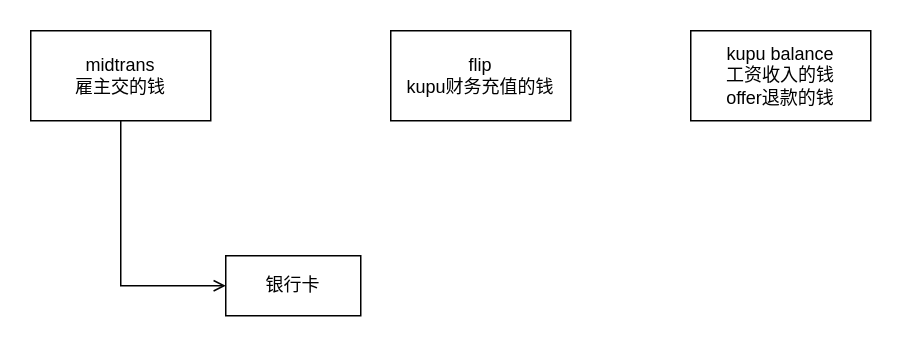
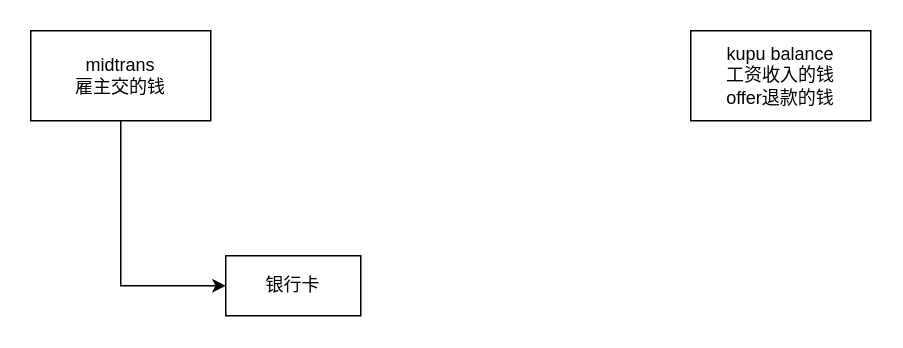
(481, 76) -> none
(216, 286) -> (214, 286)
